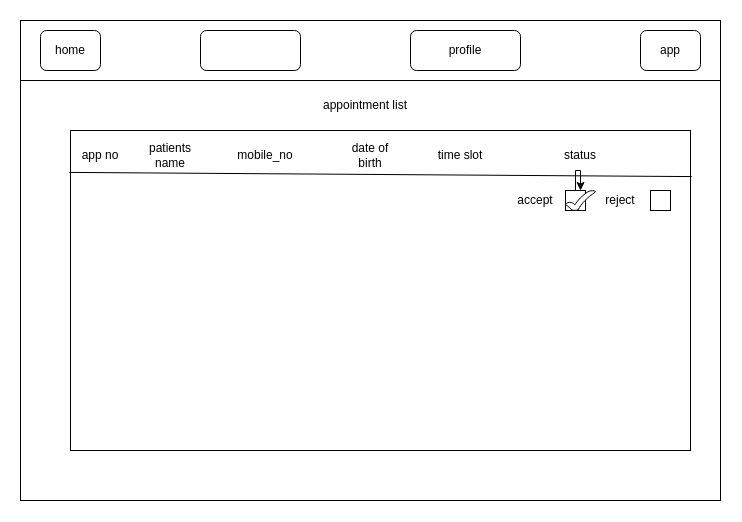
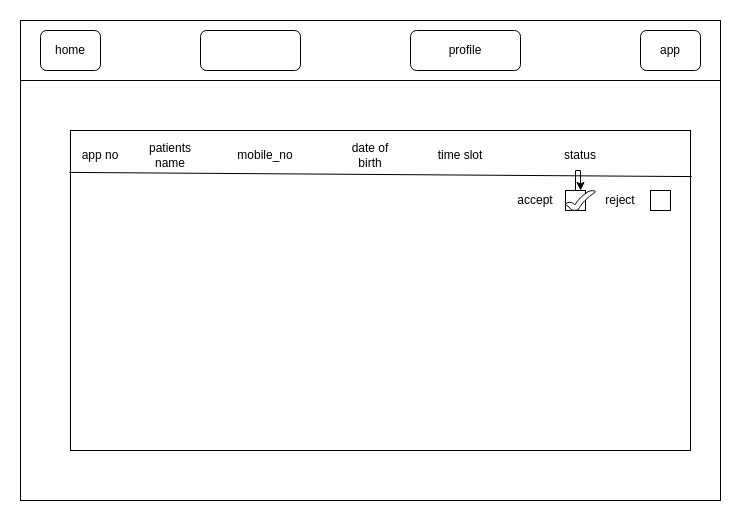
(366, 106) -> none
